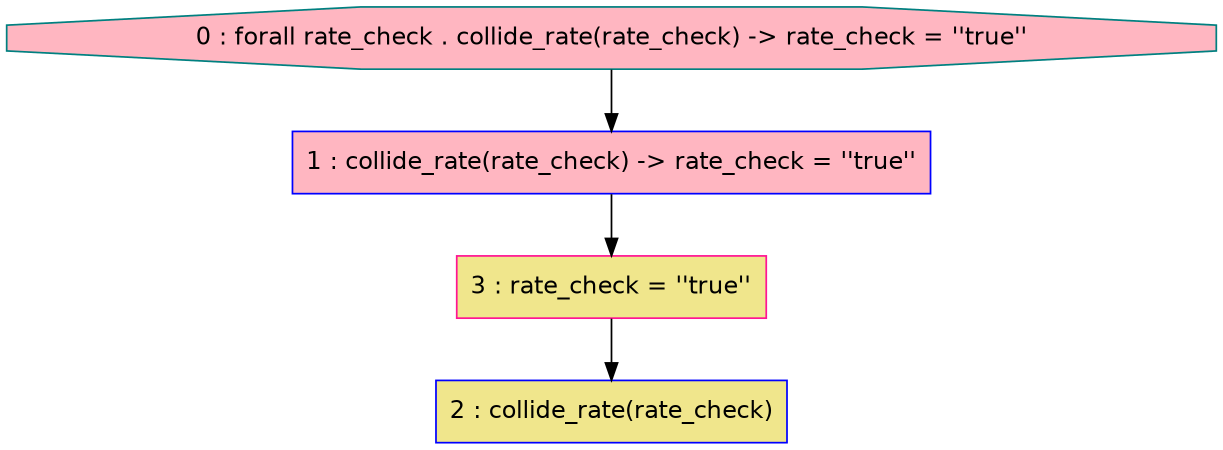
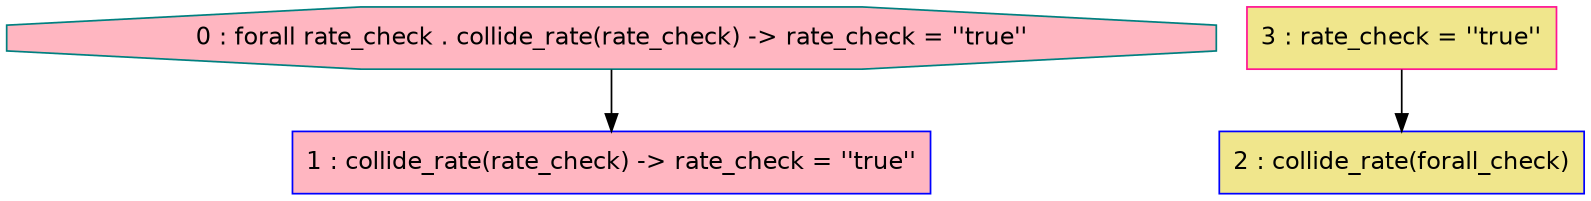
(612, 216) -> none
(612, 412) -> (1402, 163)
